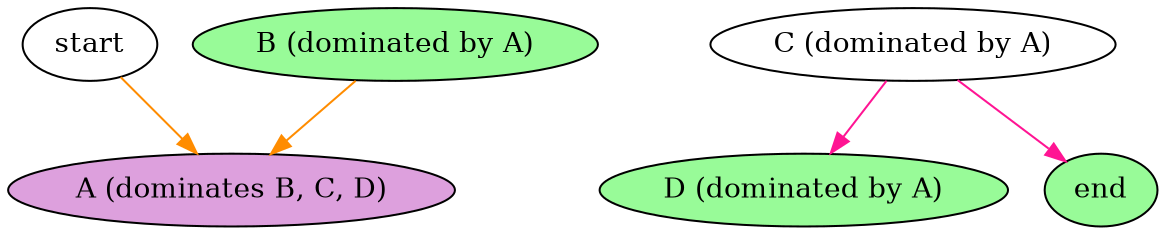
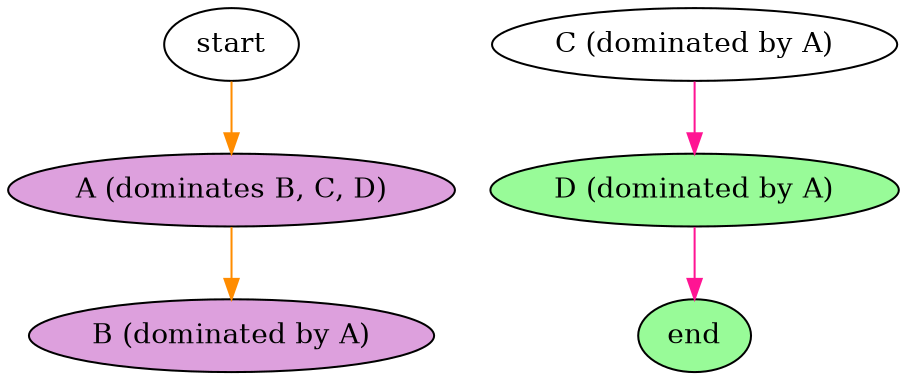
(395, 44) -> (232, 336)
(321, 111) -> (232, 253)
(1003, 114) -> (695, 253)
